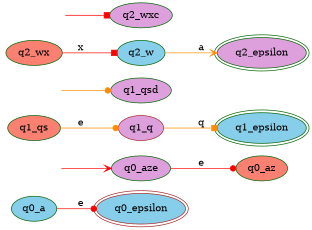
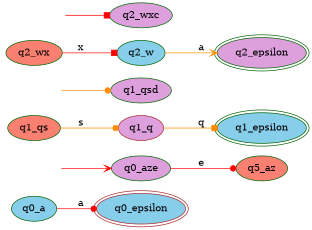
(81, 123) -> (81, 123)
(262, 168) -> (262, 168)
(81, 204) -> (81, 204)
